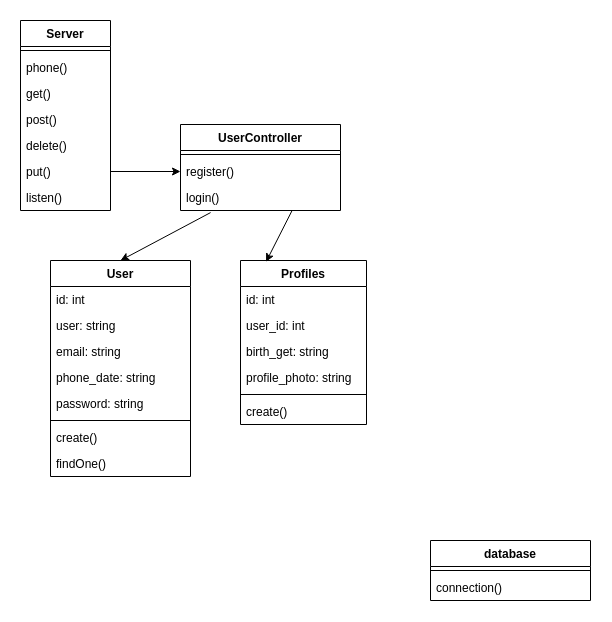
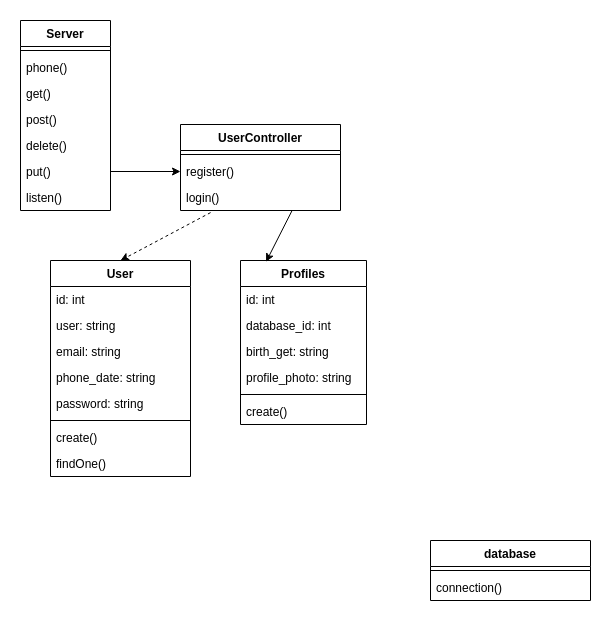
(168, 235) -> (168, 235)
(281, 327) -> (294, 327)
